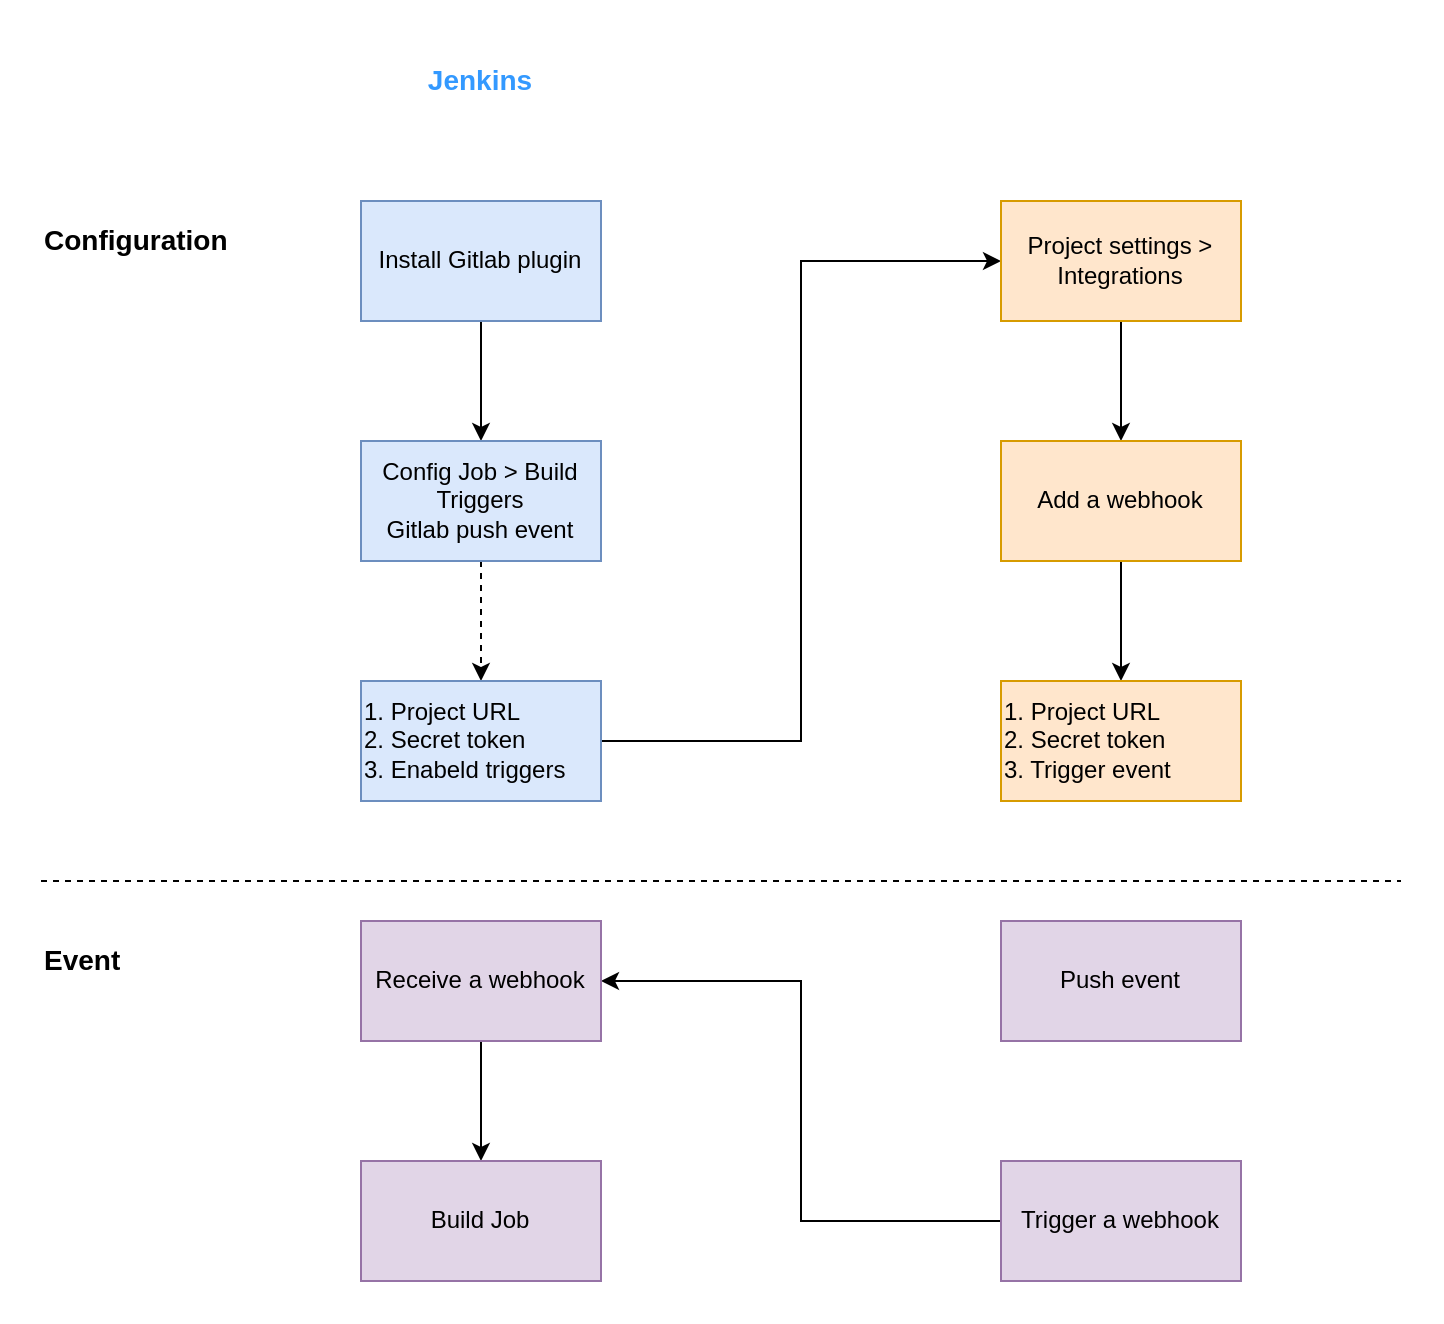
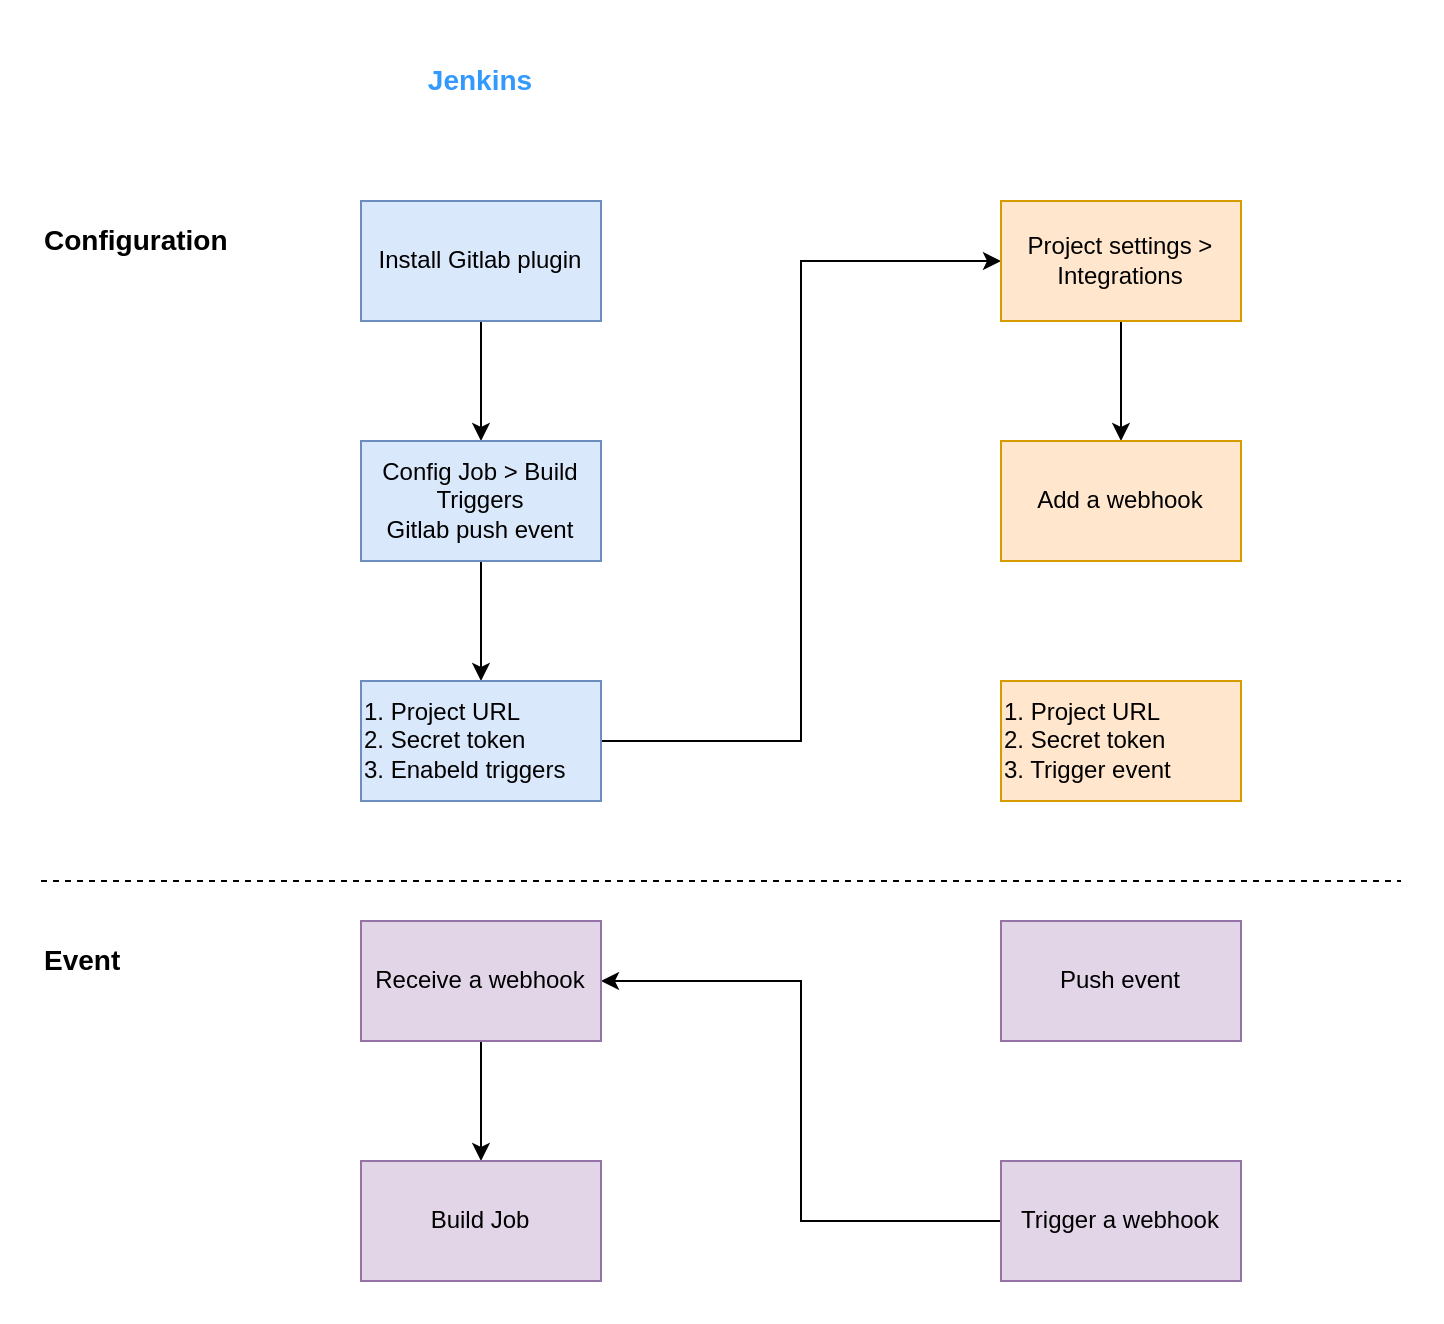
(1121, 614) -> none
(481, 616) -> (481, 616)
